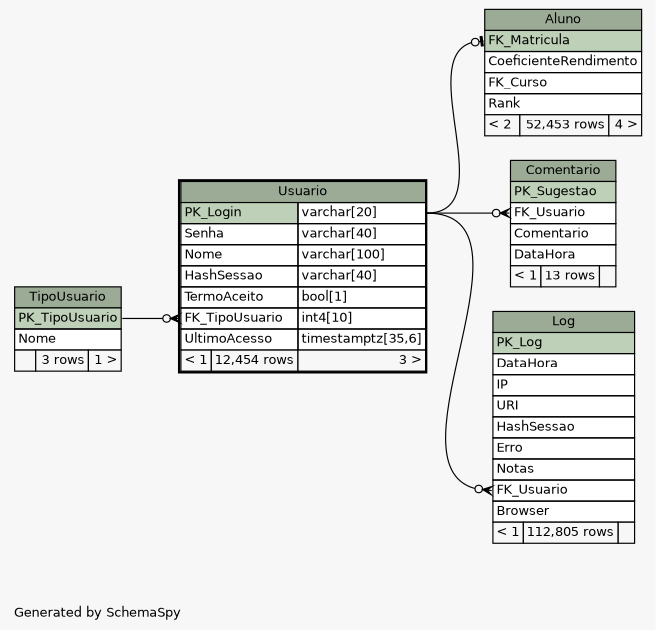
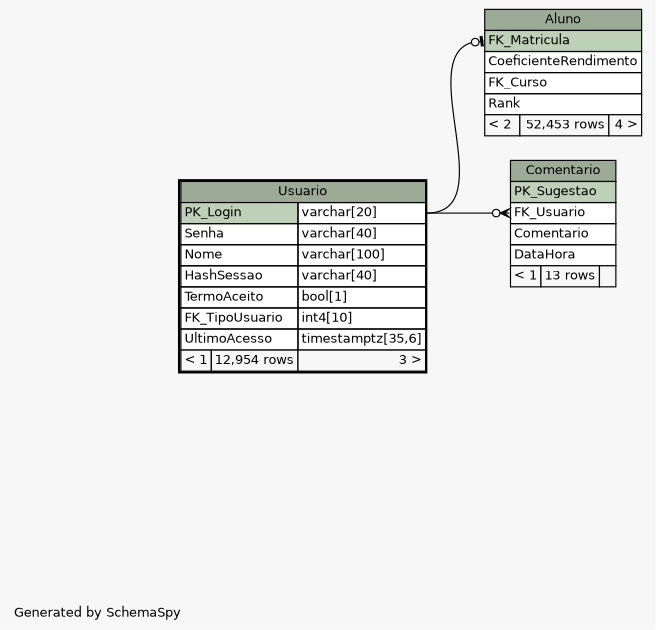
(67, 329) -> none
(255, 360) -> (255, 360)
(563, 427) -> none
